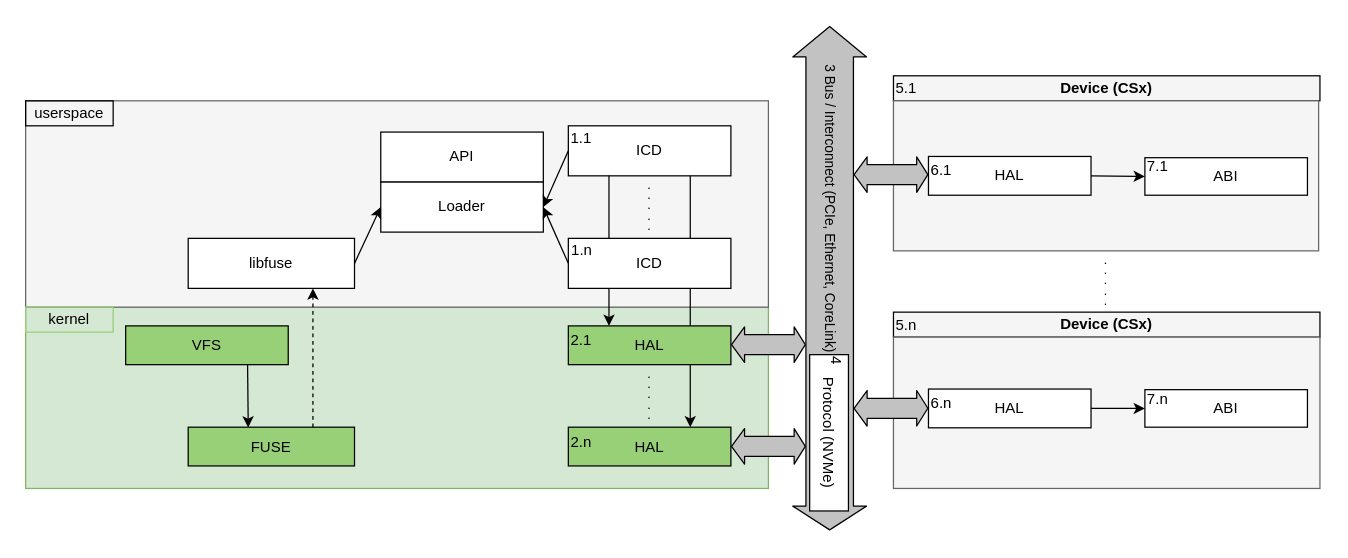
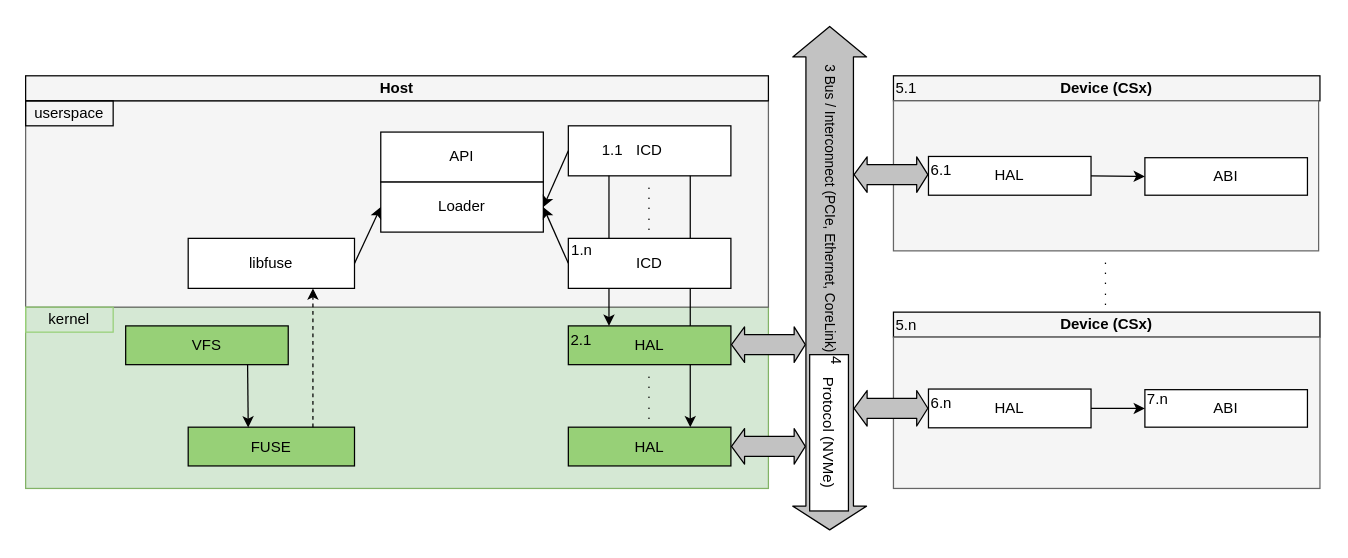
none -> (397, 88)
(581, 138) -> (612, 151)
(1157, 167) -> none
(581, 441) -> none
